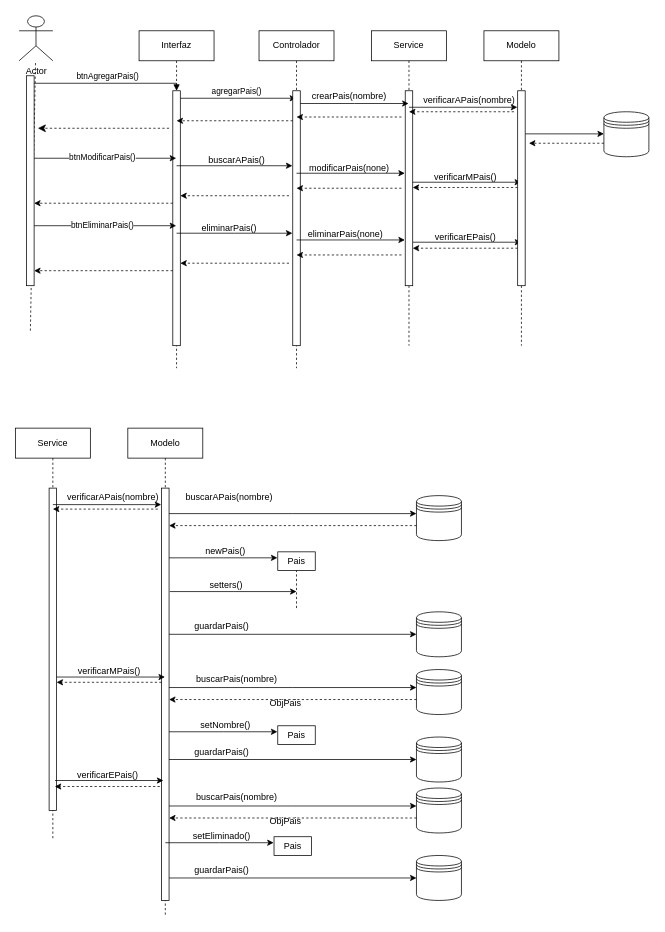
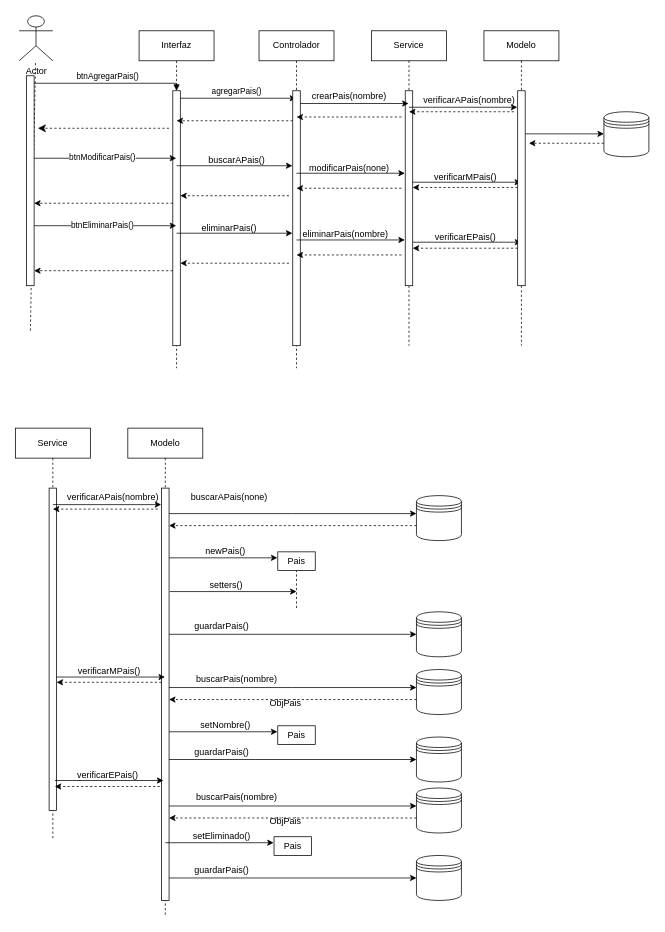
(346, 234) -> (346, 234)
(230, 498) -> (230, 498)
